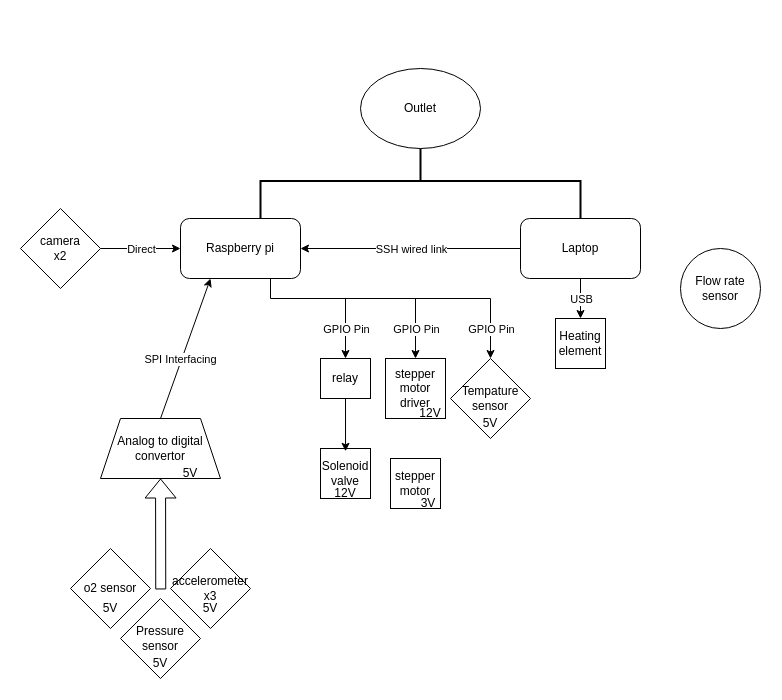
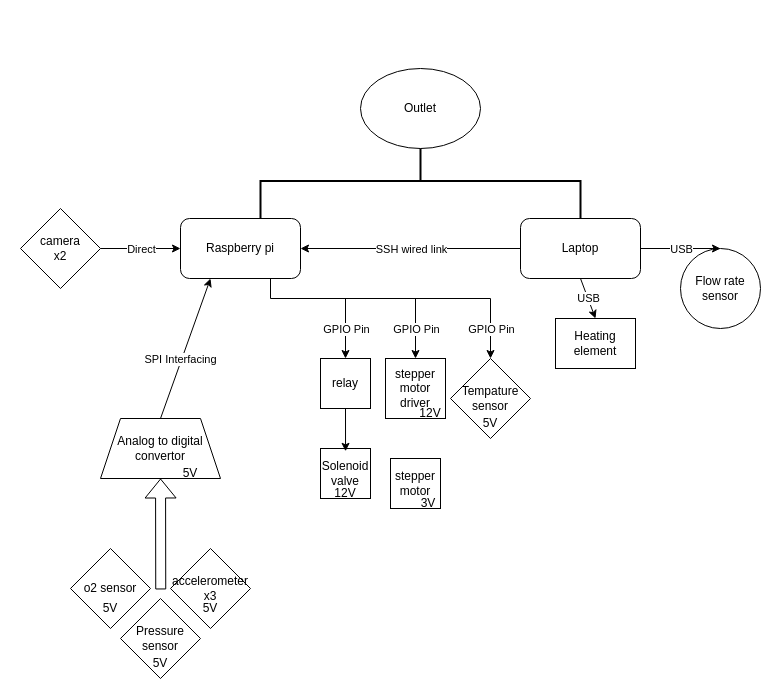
none -> (677, 249)
(581, 344) -> (596, 344)
(346, 379) -> (346, 384)
